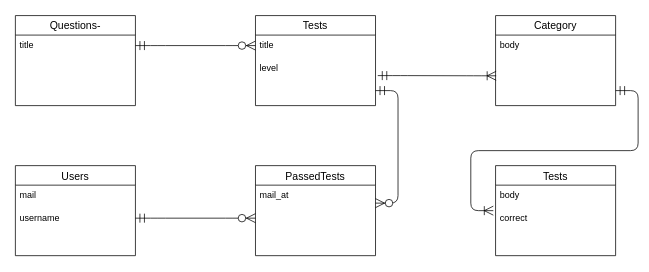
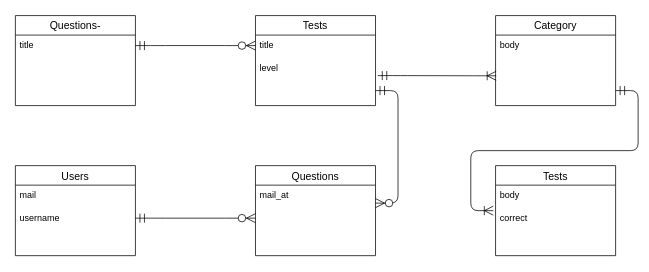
(315, 176) -> (315, 176)
